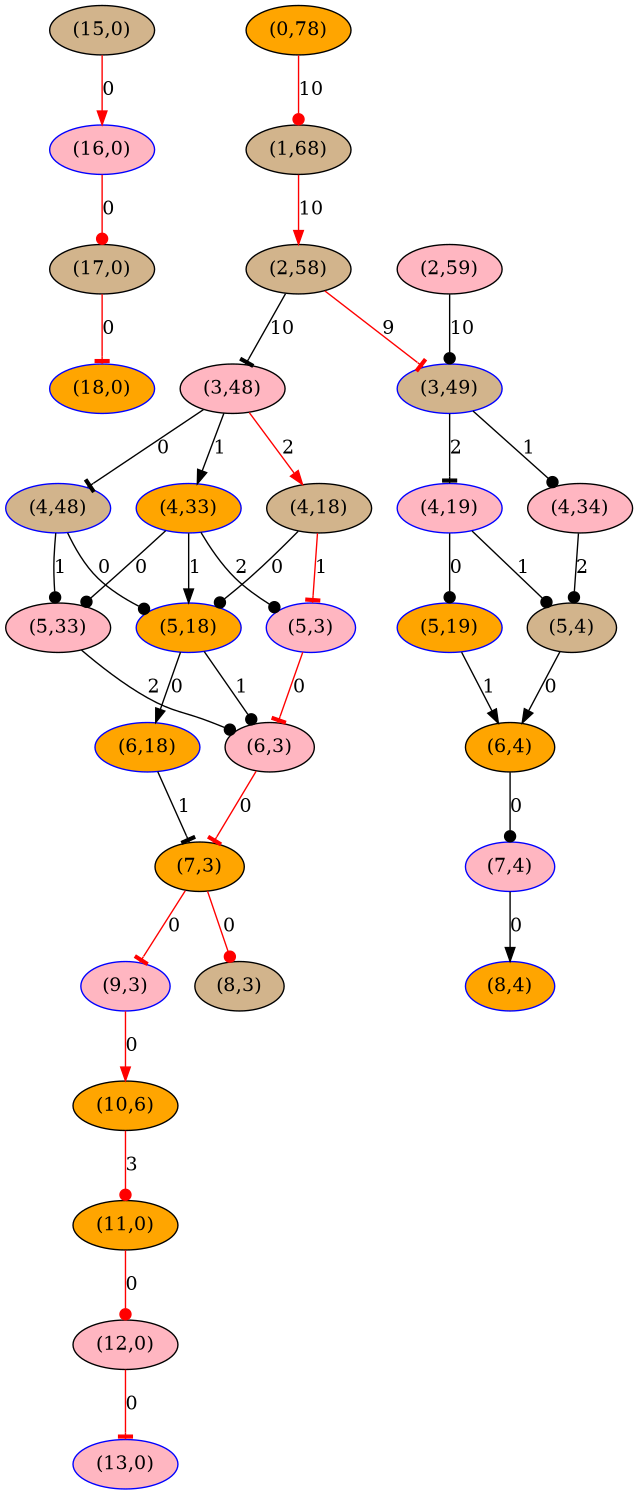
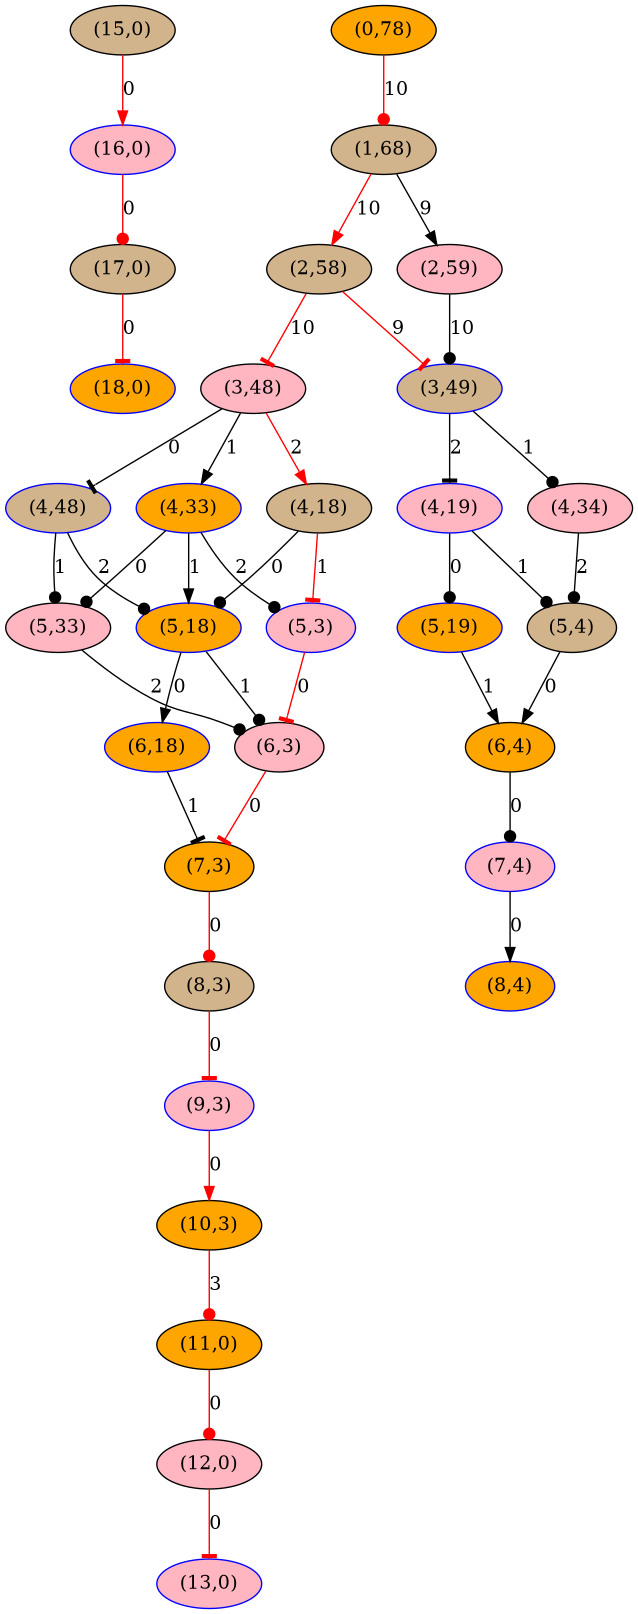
none -> (413, 204)
(267, 326) -> (288, 326)
(105, 568) -> (105, 568)
(164, 924) -> (209, 1043)
(125, 1106) -> (209, 1225)
